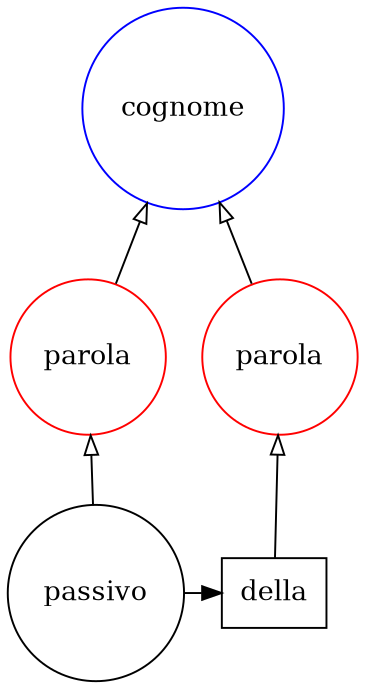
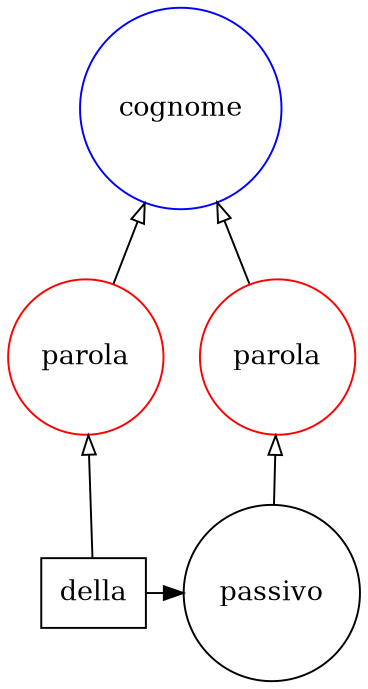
(193, 593) -> (155, 593)
